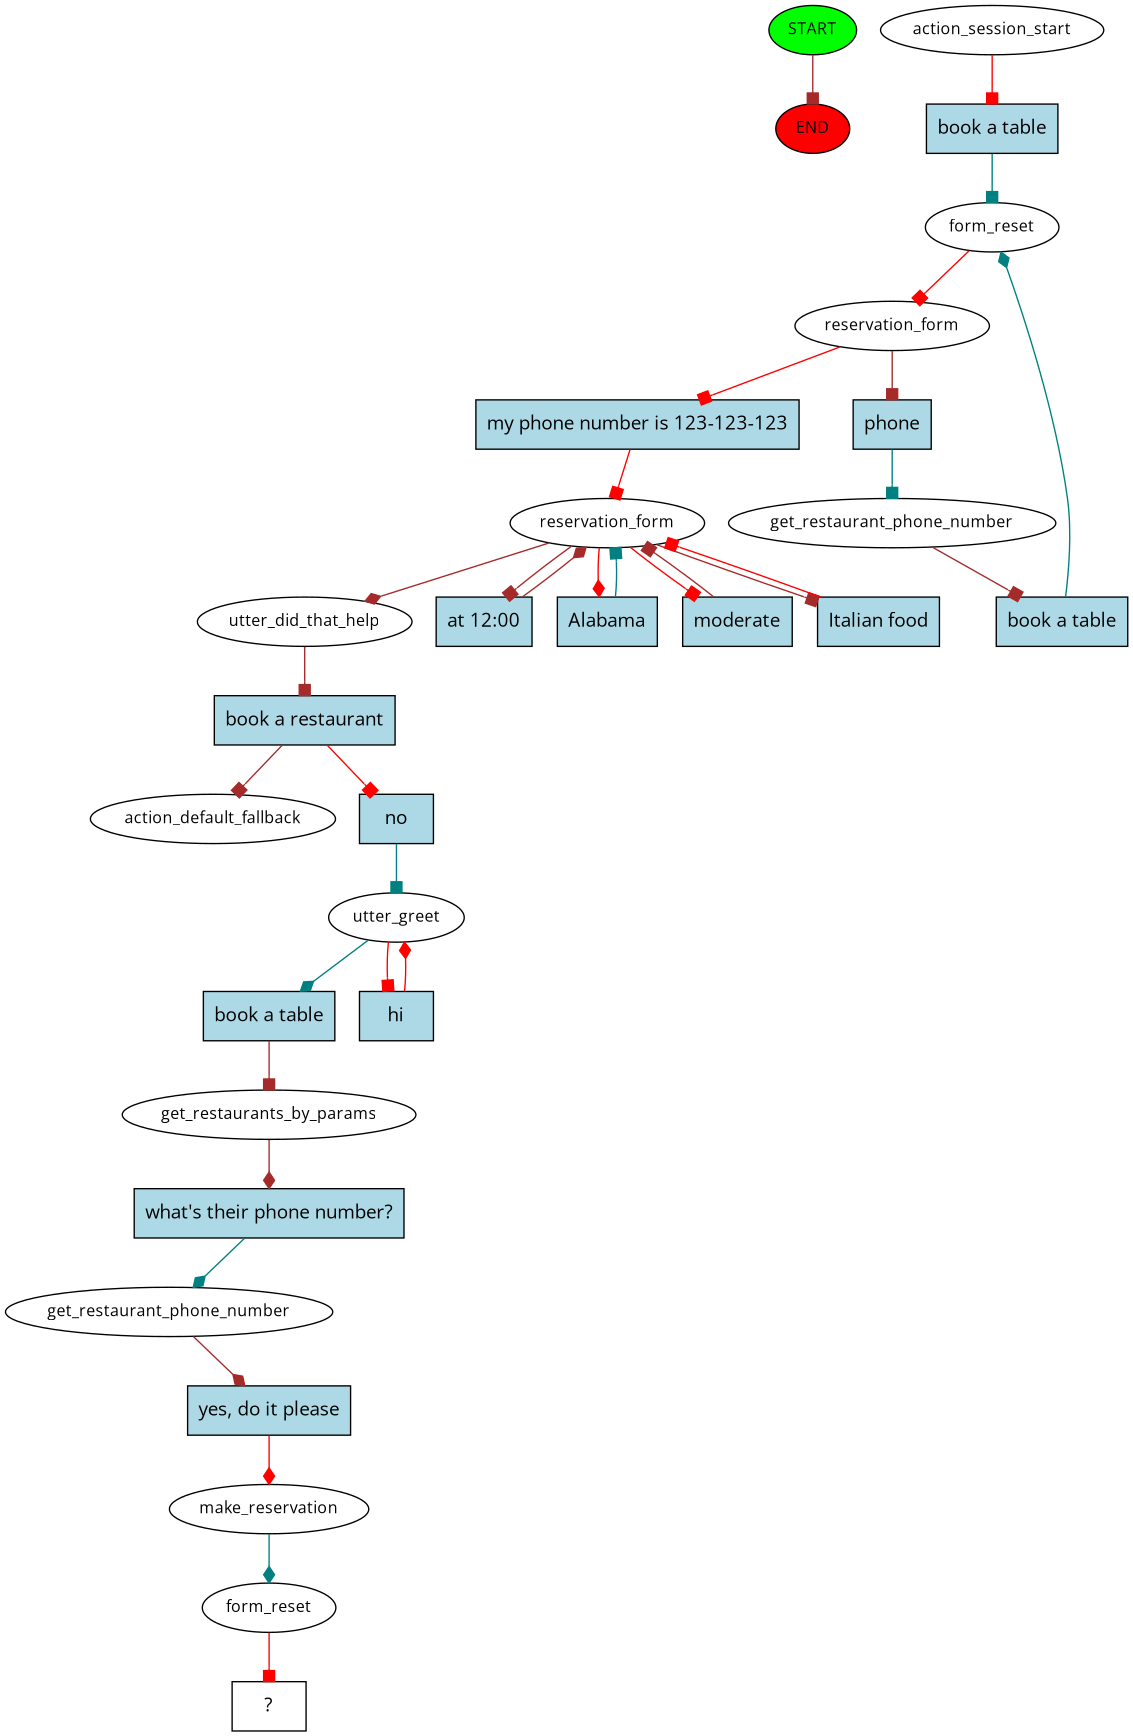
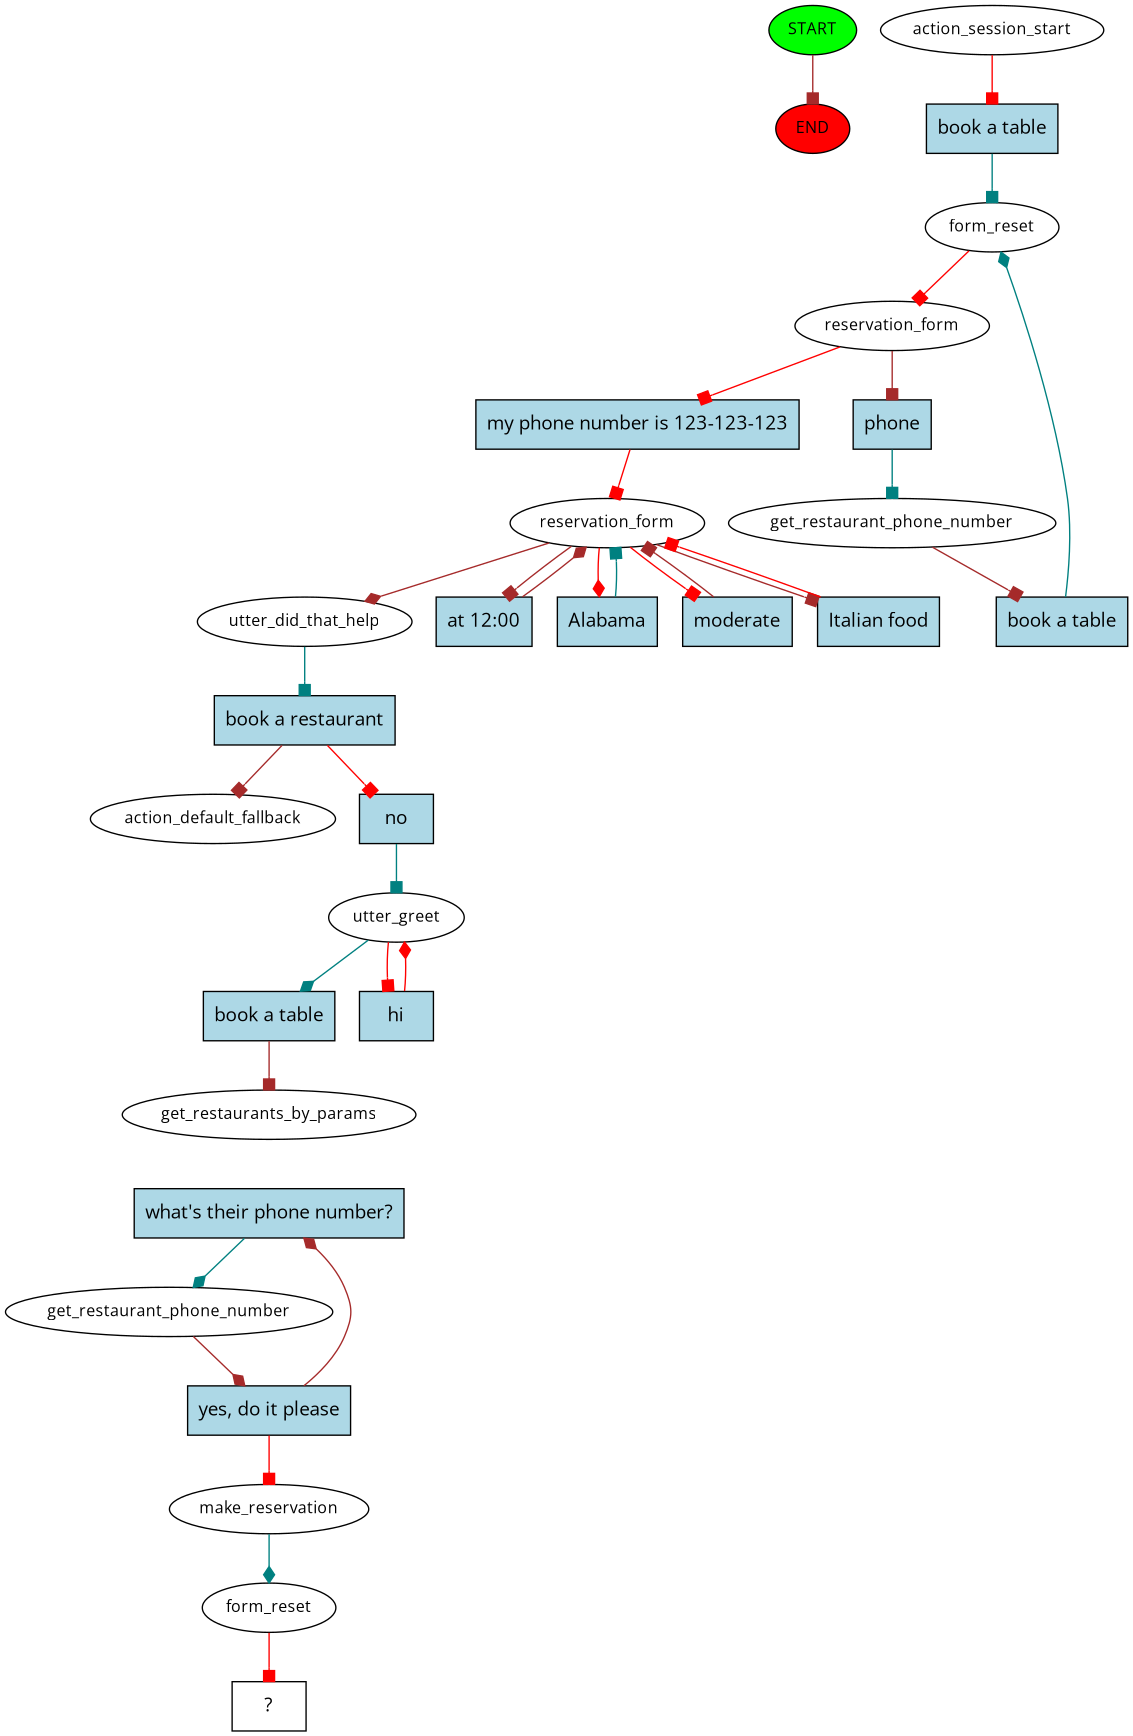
(305, 664) -> (305, 664)
(269, 1156) -> (350, 1320)
(269, 1453) -> (269, 1453)
